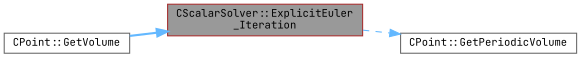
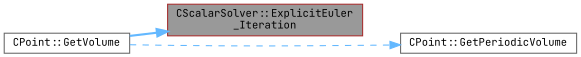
(376, 32) -> (260, 46)
